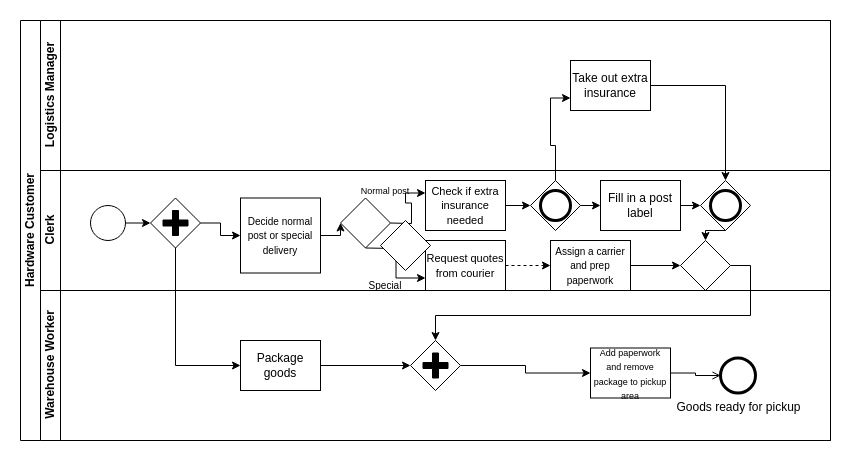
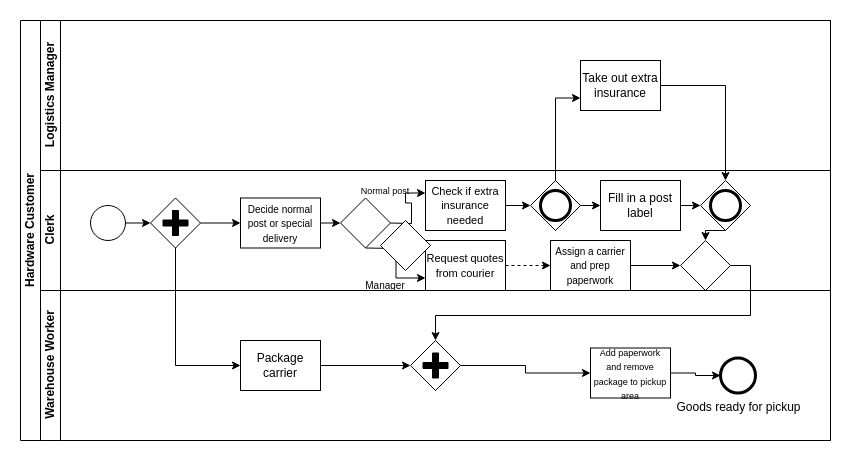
(611, 86) -> (621, 86)
(281, 236) -> (281, 223)
(386, 286) -> (386, 286)
(281, 366) -> (281, 366)
(713, 376) -> (712, 376)
